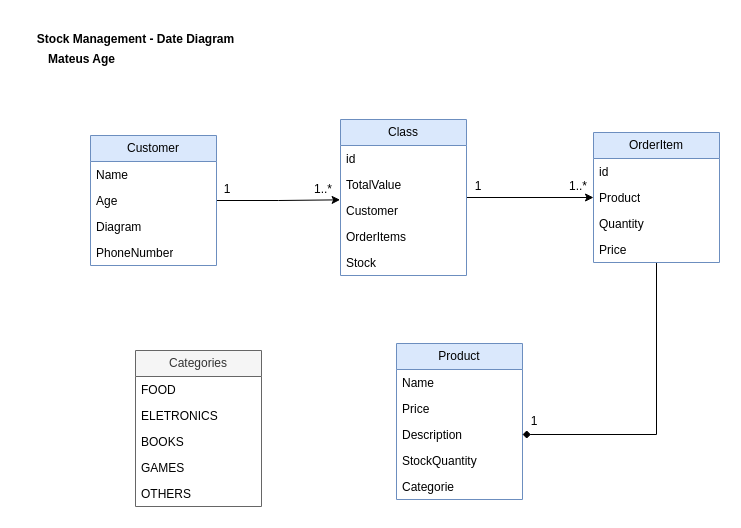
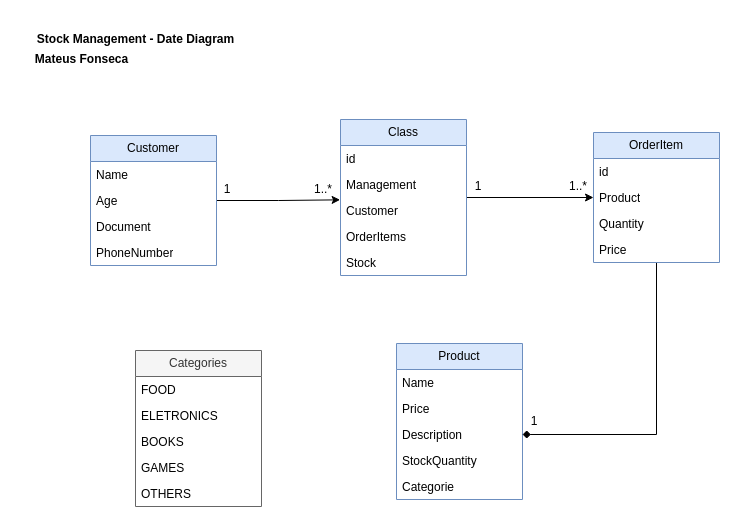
(82, 60) -> (82, 60)
(377, 186) -> (380, 186)
(118, 228) -> (123, 228)
